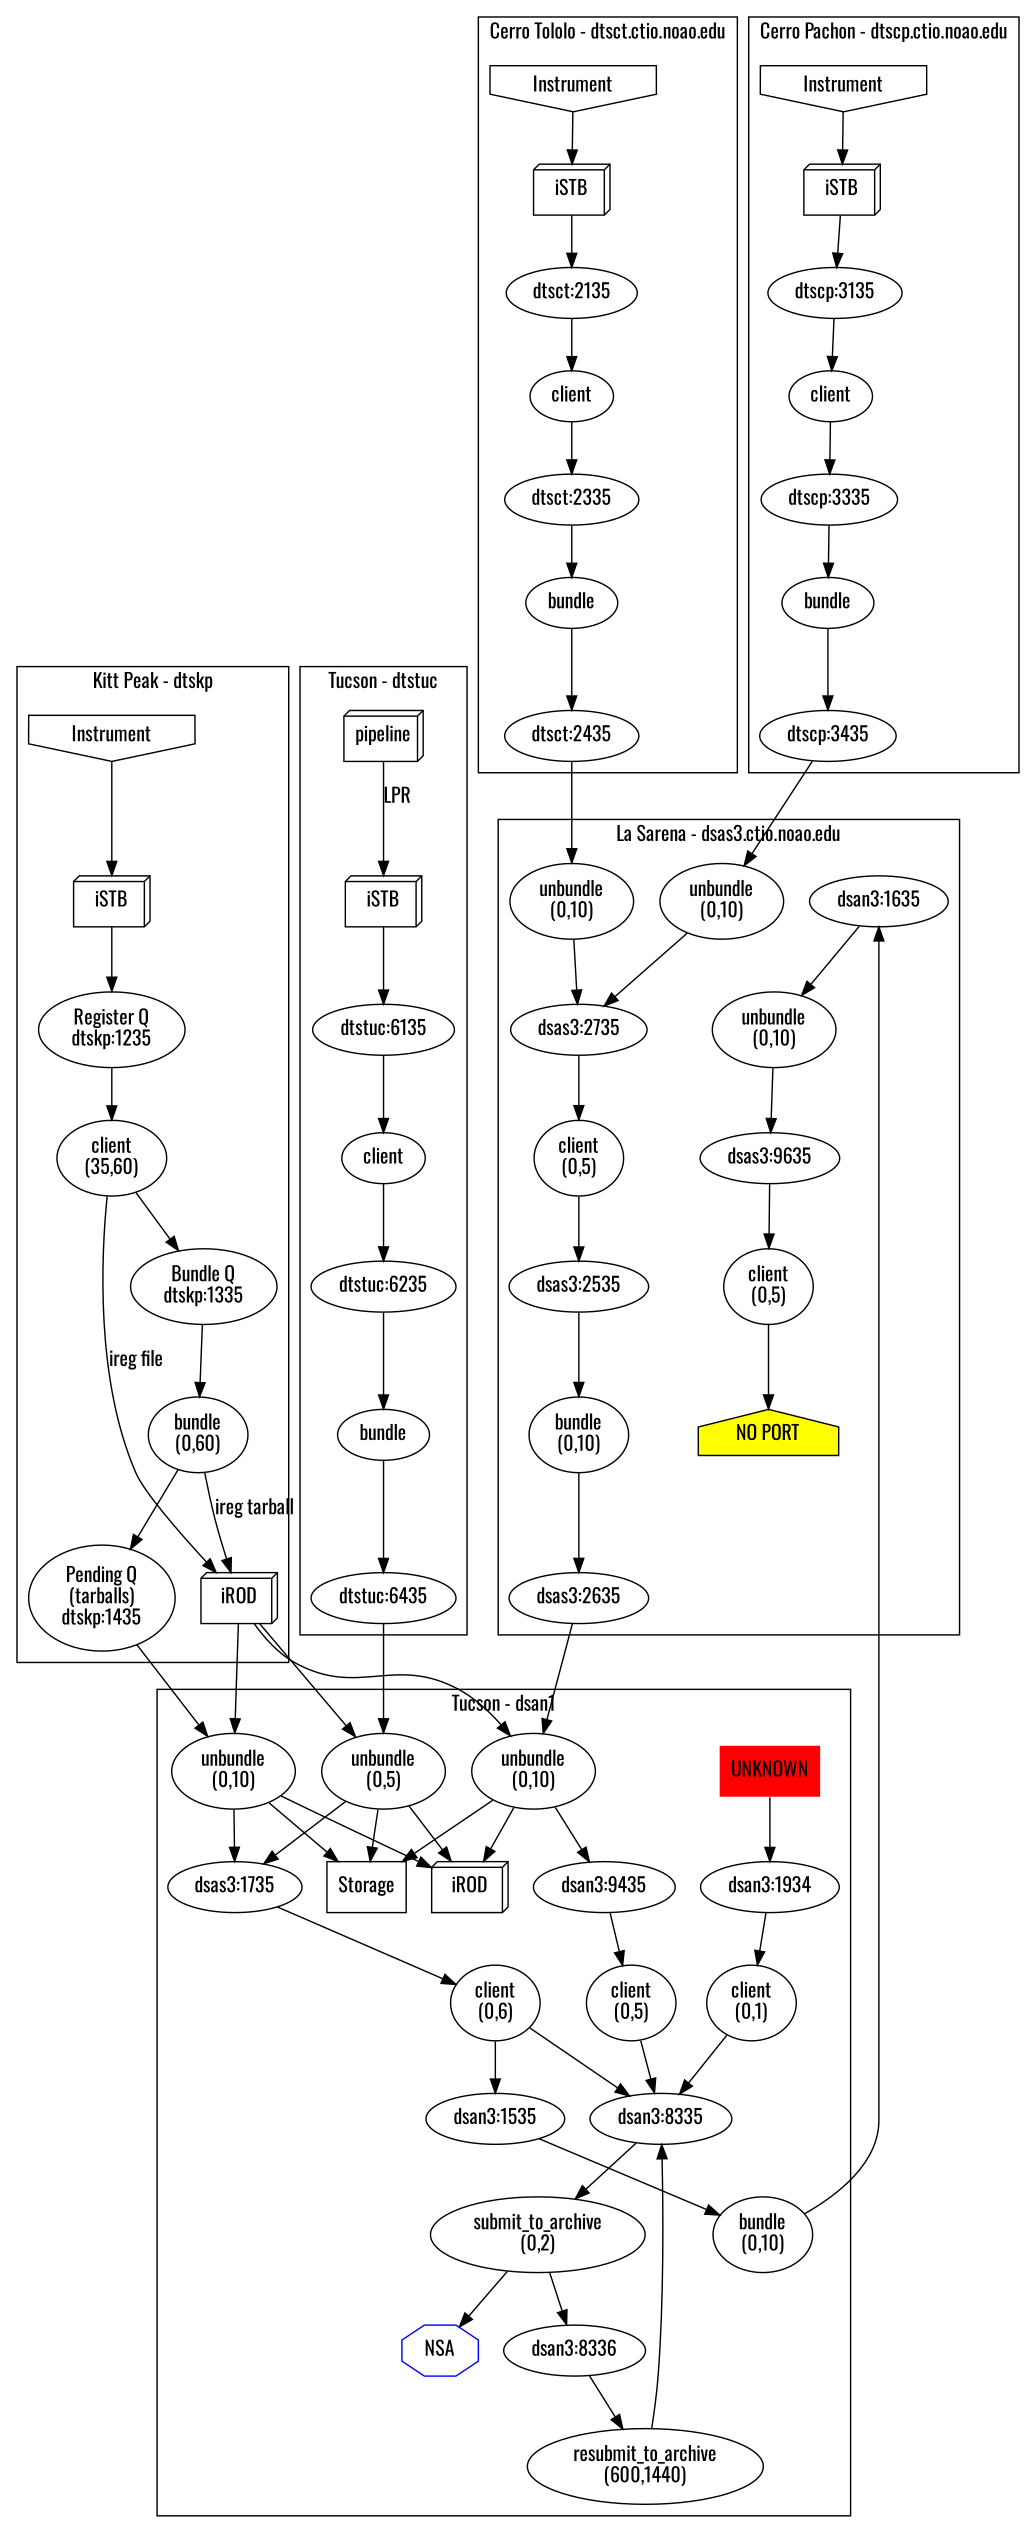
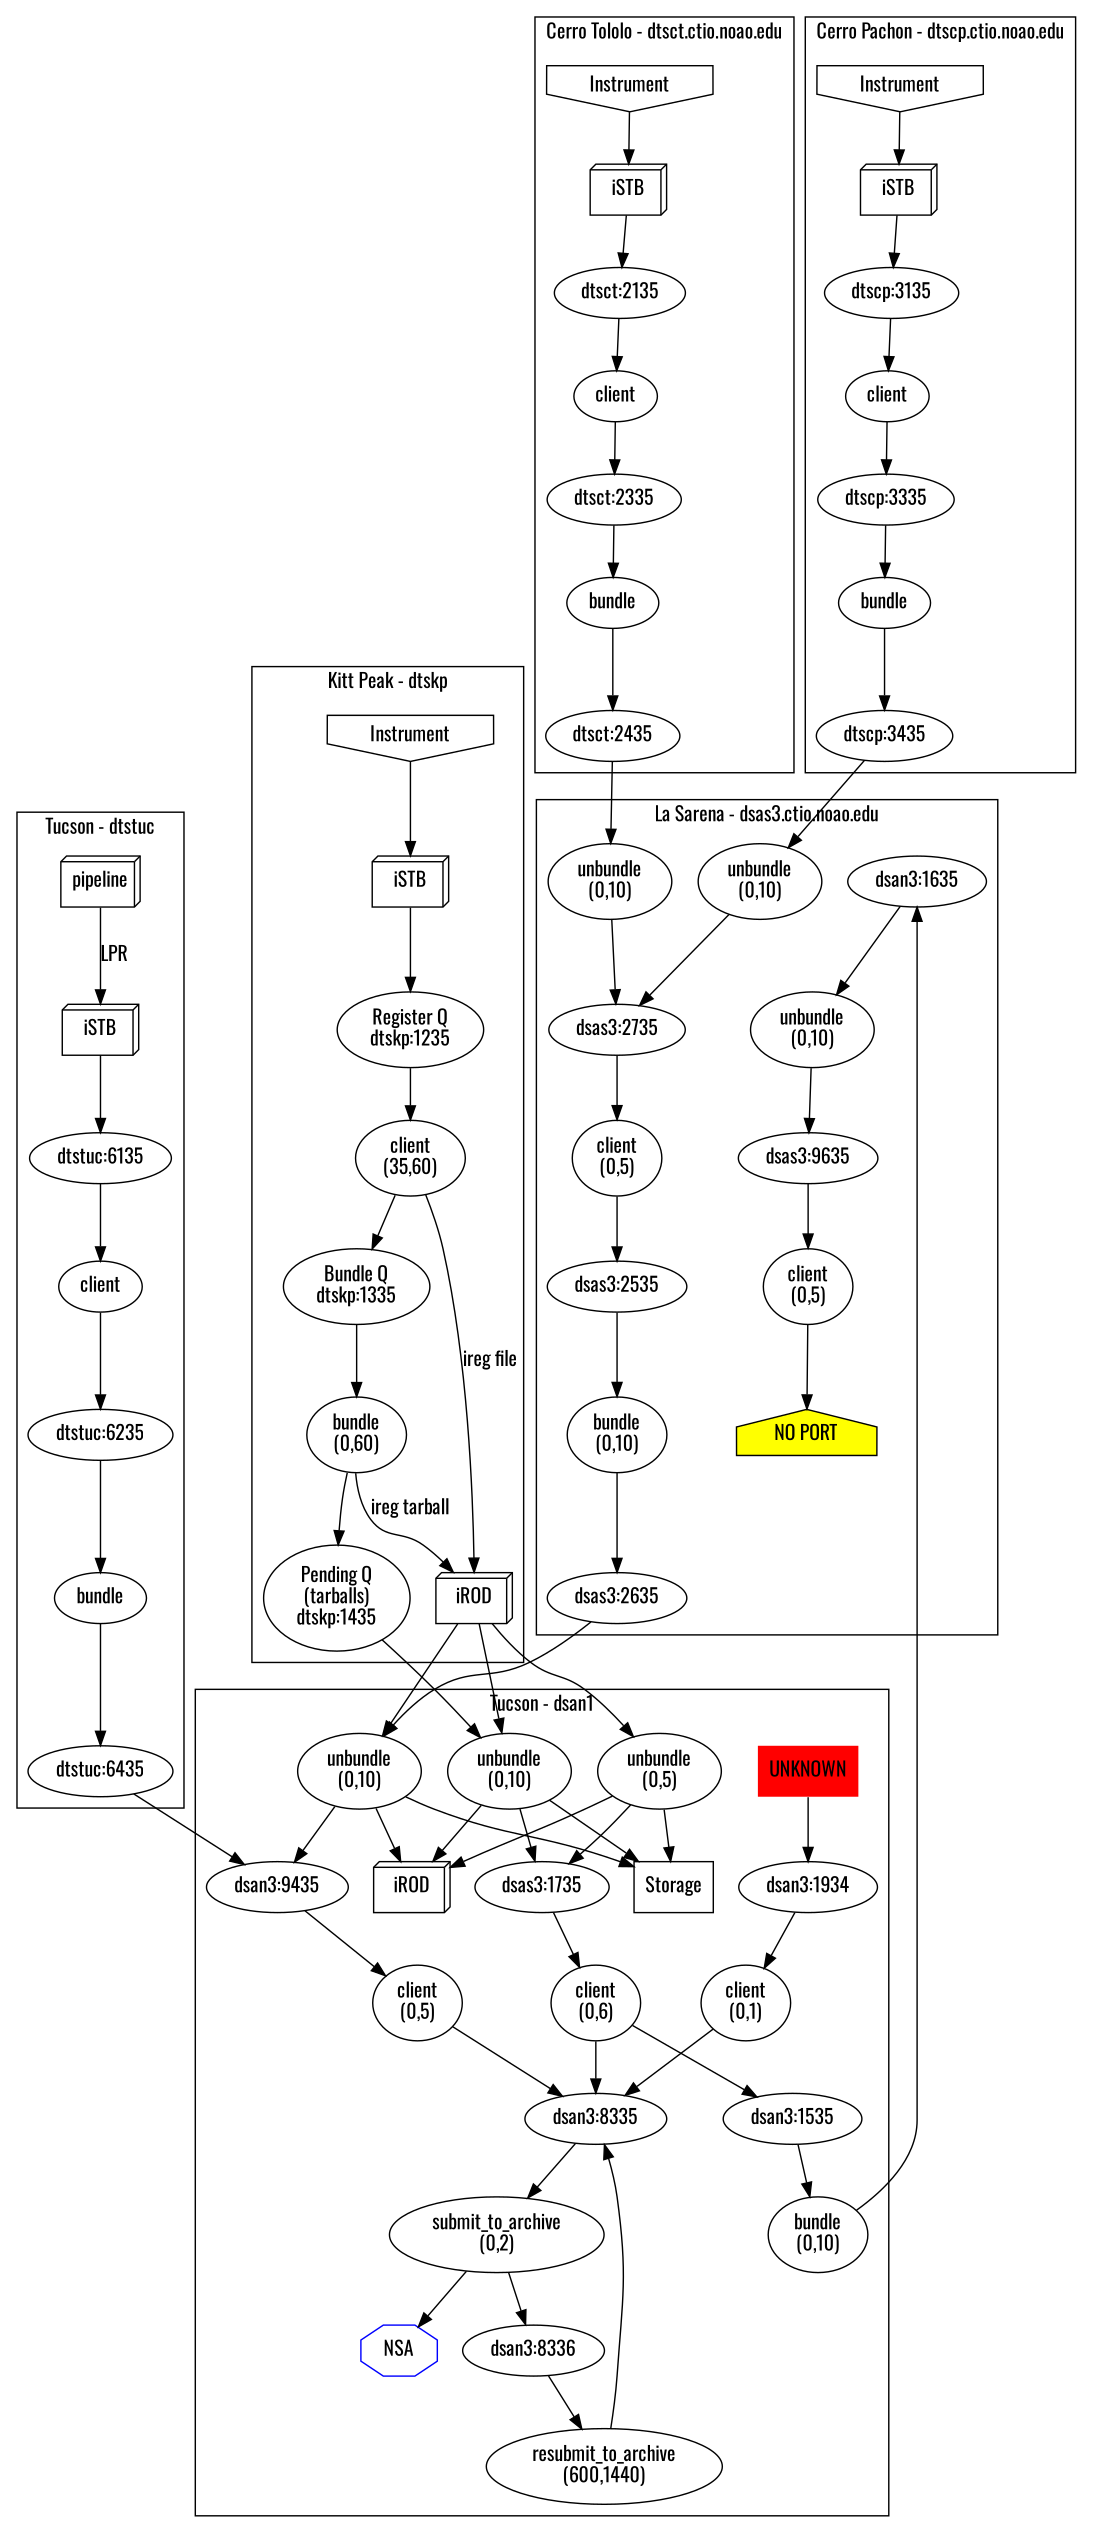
(384, 1667) -> (183, 1825)
